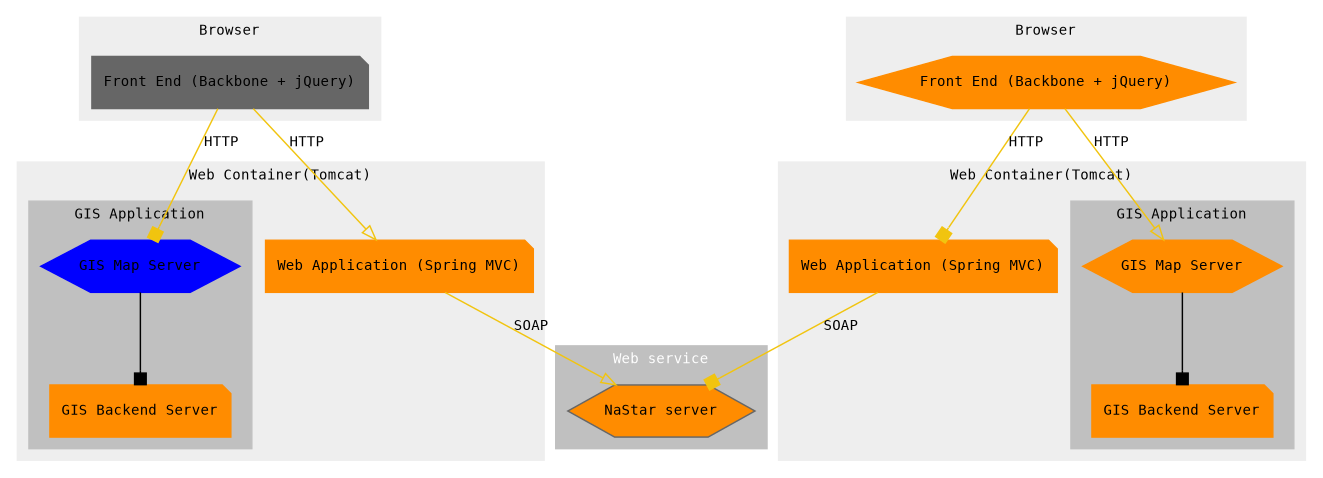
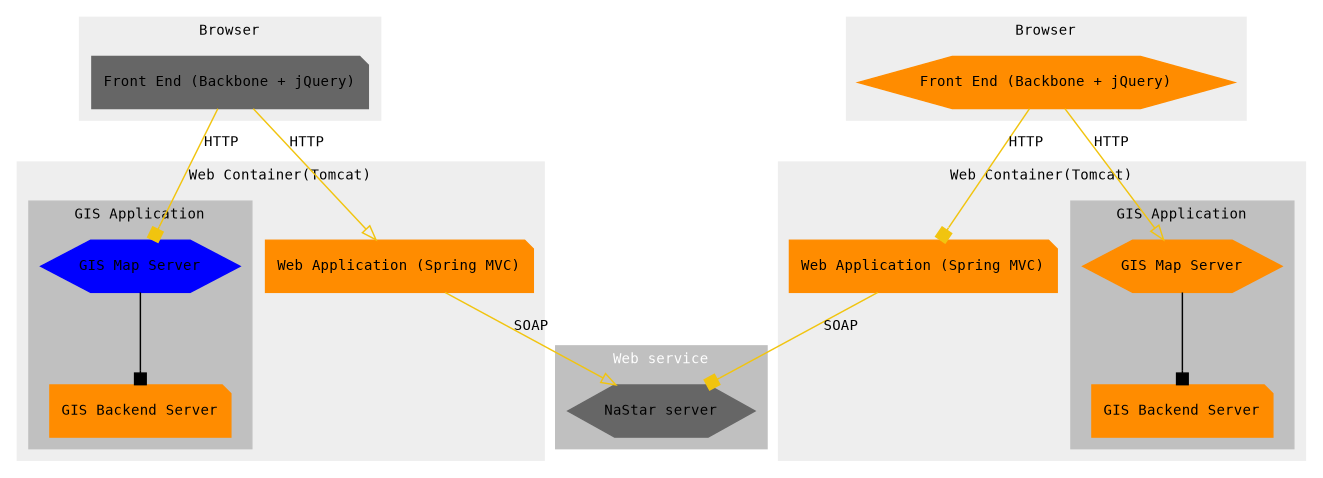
(661, 411) -> (661, 411)
